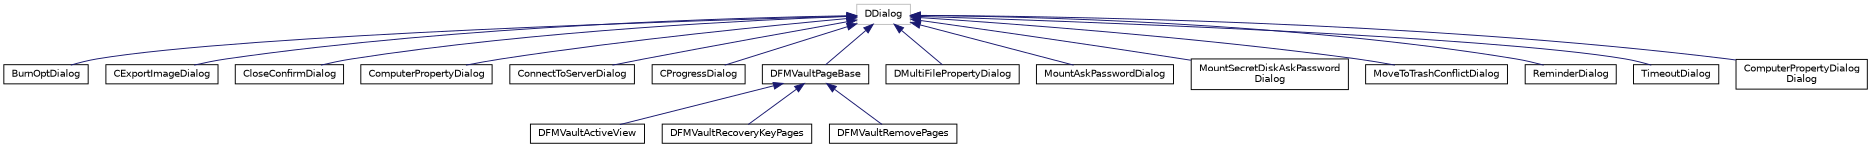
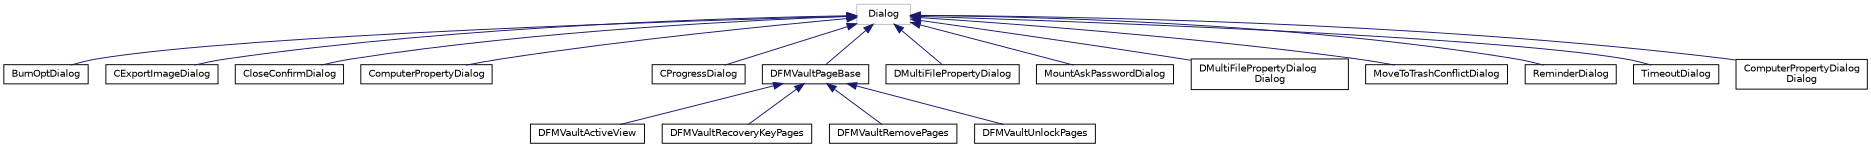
(884, 14) -> (884, 14)
(572, 74) -> none
(1270, 74) -> (1270, 74)
none -> (1035, 134)
